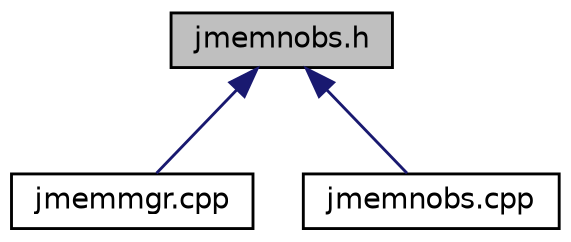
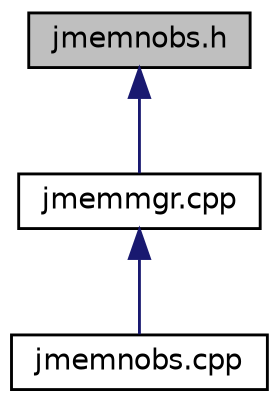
(367, 132) -> (139, 297)
